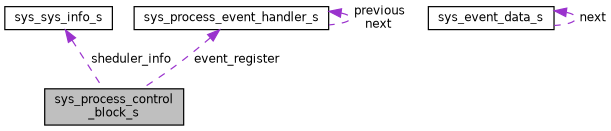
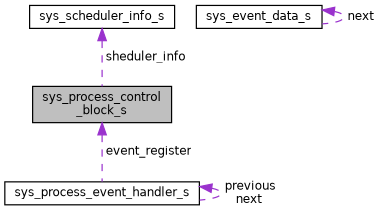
(59, 18) -> (102, 17)
(177, 65) -> (102, 158)
